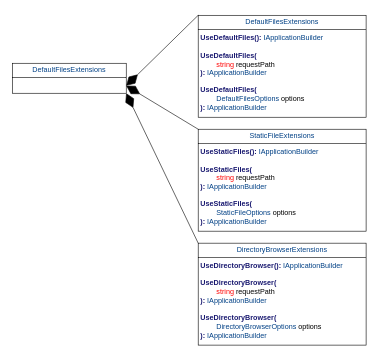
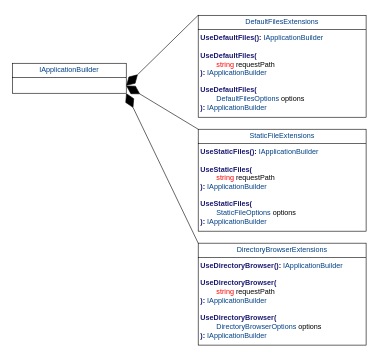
(53, 68) -> (46, 68)
